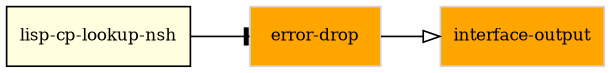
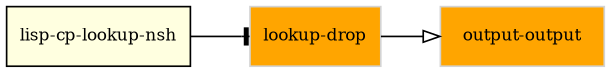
(315, 36) -> (315, 36)
(522, 36) -> (522, 36)
